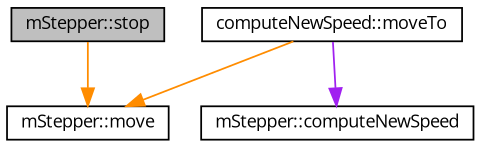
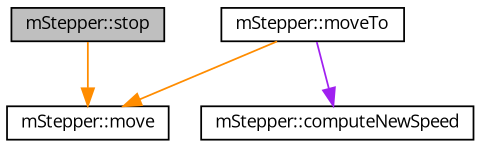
(332, 25) -> (313, 25)
